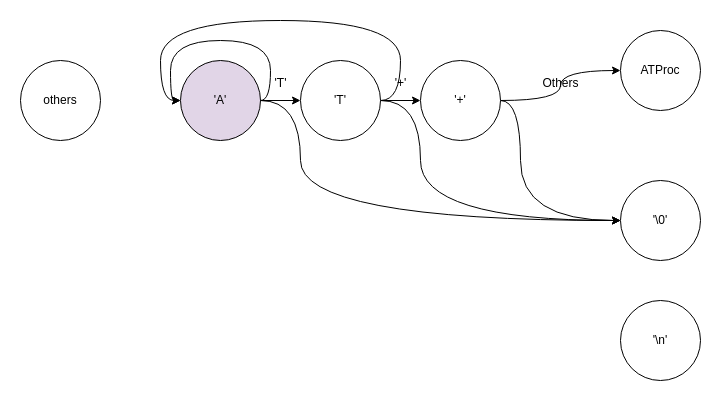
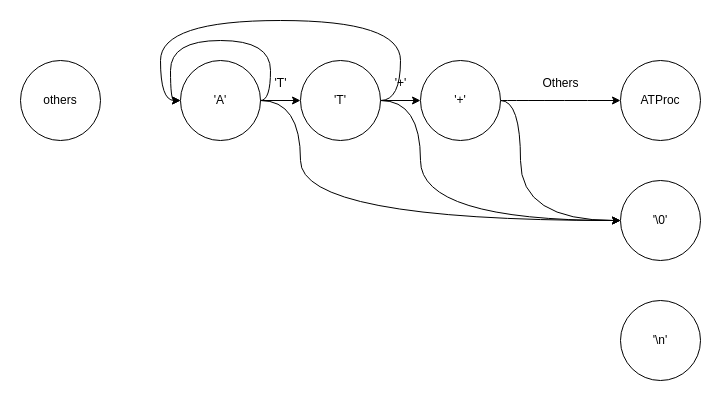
(661, 71) -> (661, 101)
(221, 101) -> (221, 101)
